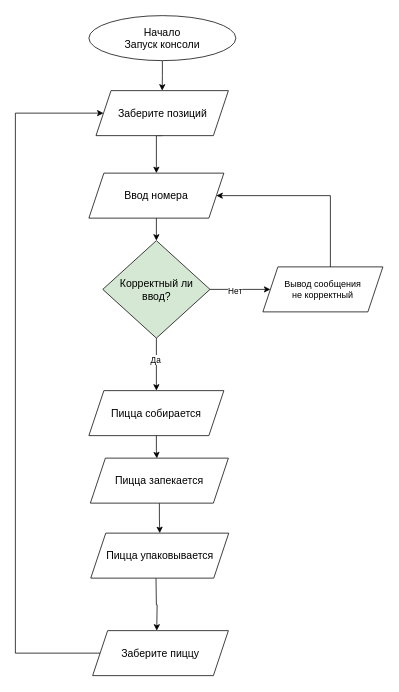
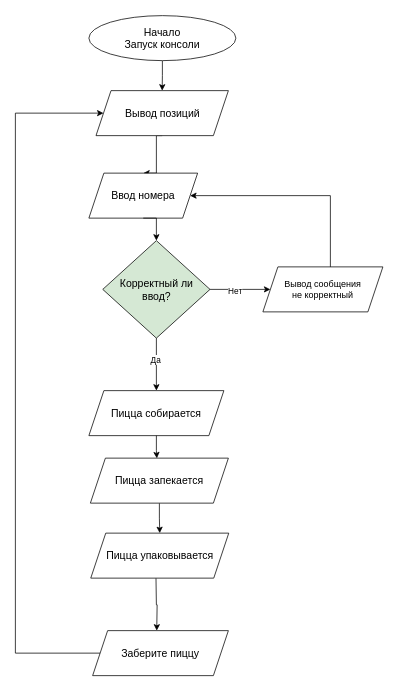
(163, 113) -> (163, 113)
(156, 195) -> (143, 195)
